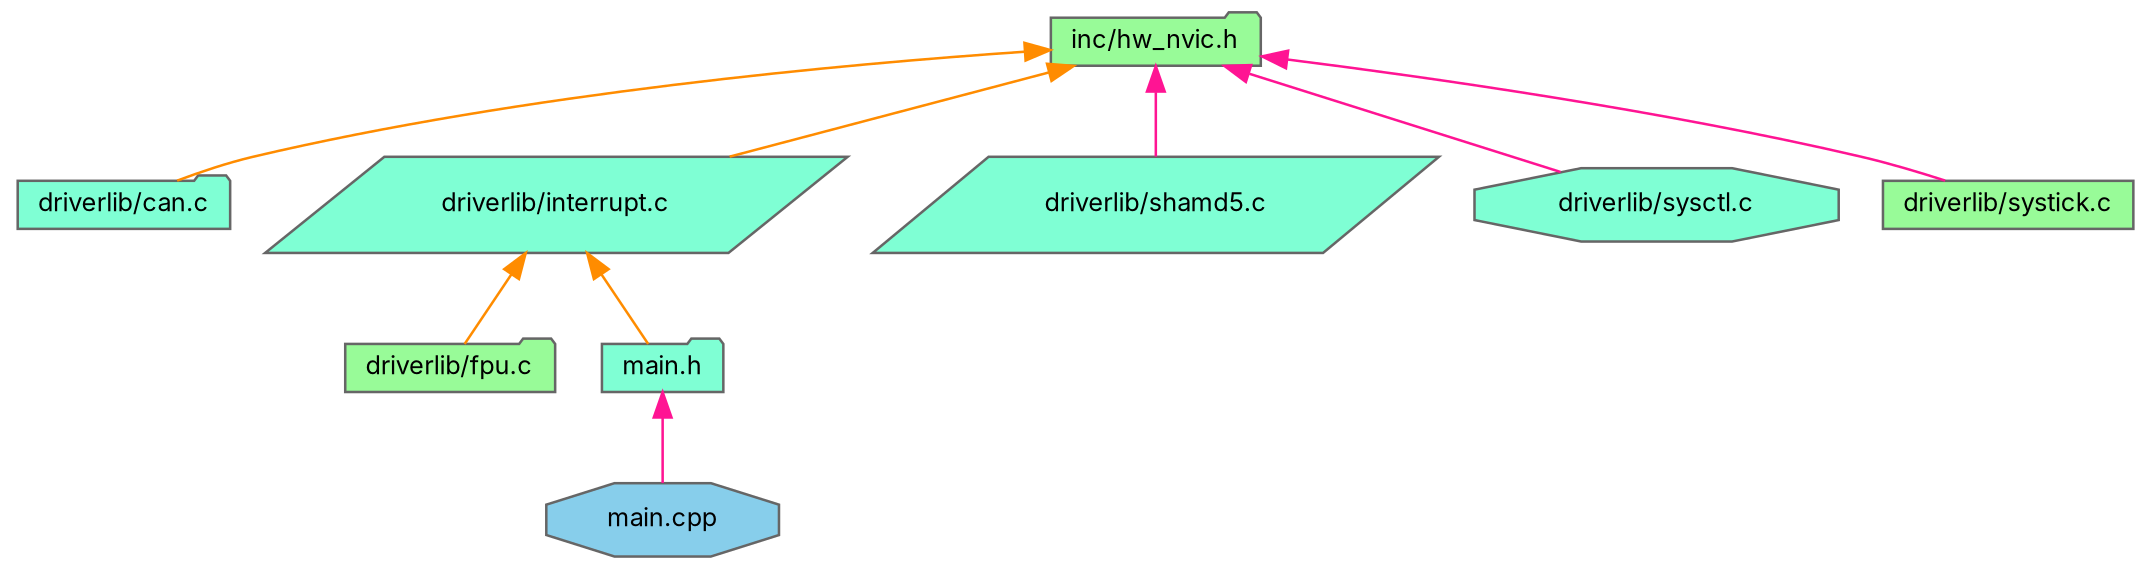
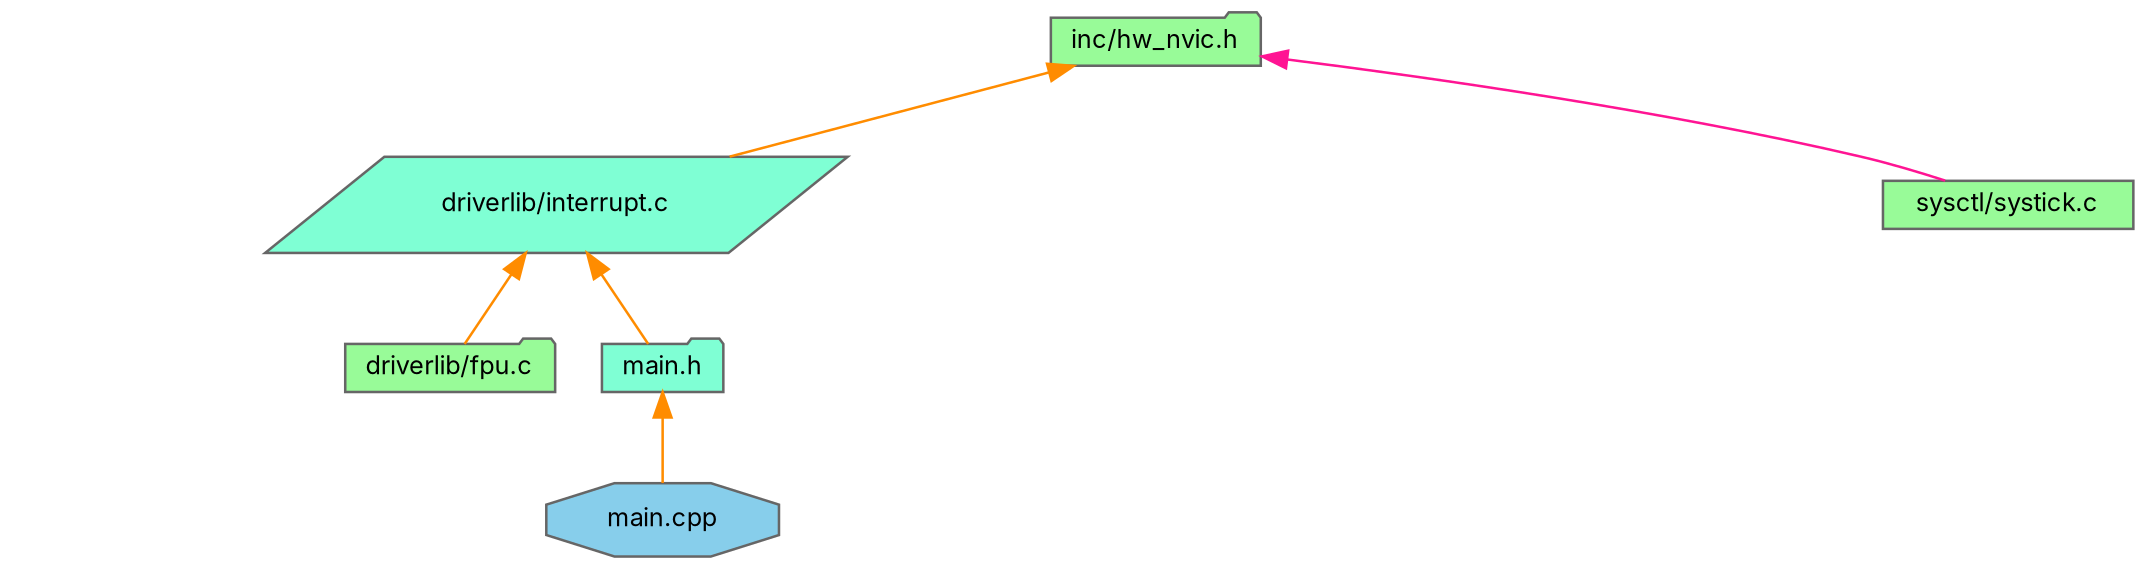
(124, 205) -> none
(1156, 205) -> none
(1657, 205) -> none
(2008, 205) -> (2008, 205)
(663, 450) -> (663, 450)
